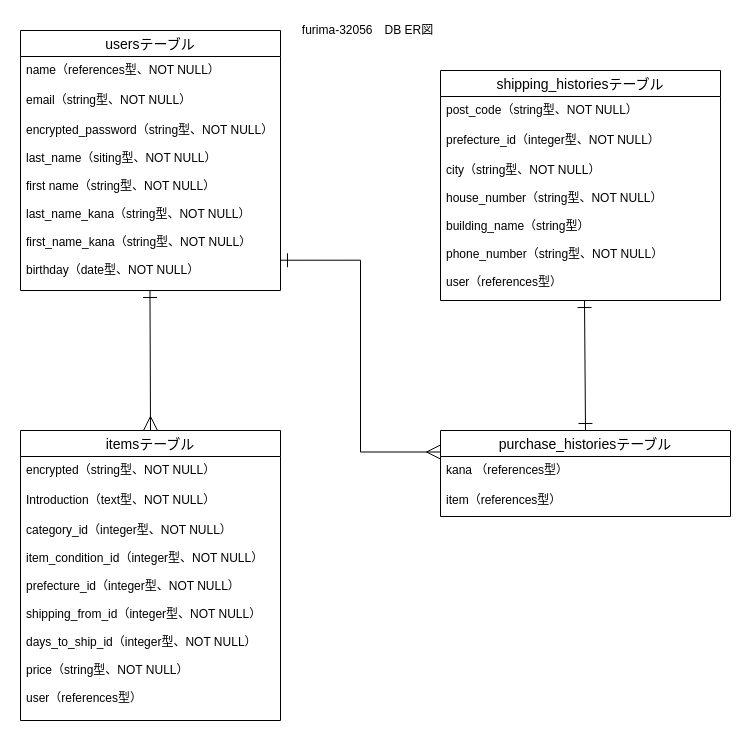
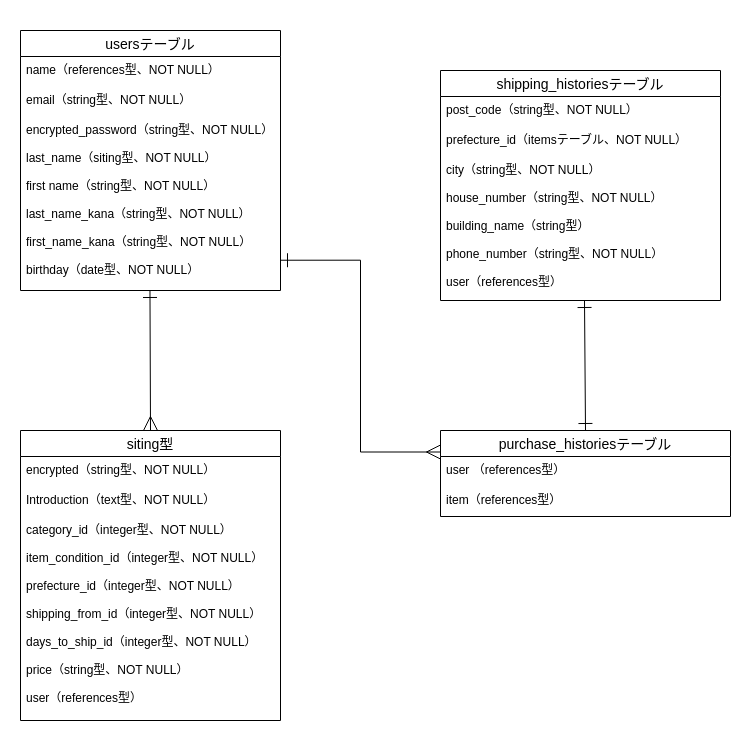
(368, 31) -> none
(559, 140) -> (571, 140)
(150, 444) -> (150, 444)
(513, 470) -> (513, 470)
